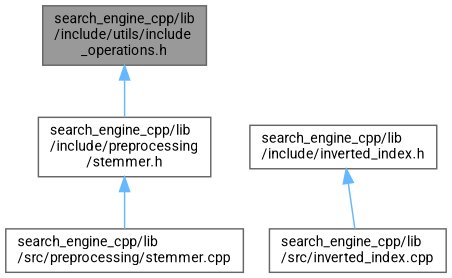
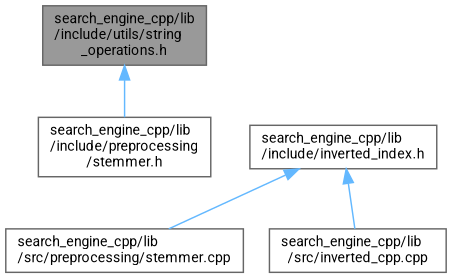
(125, 35) -> (125, 35)
(125, 210) -> (227, 202)
(358, 251) -> (358, 251)
